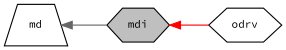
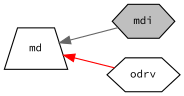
(195, 25) -> (94, 63)
